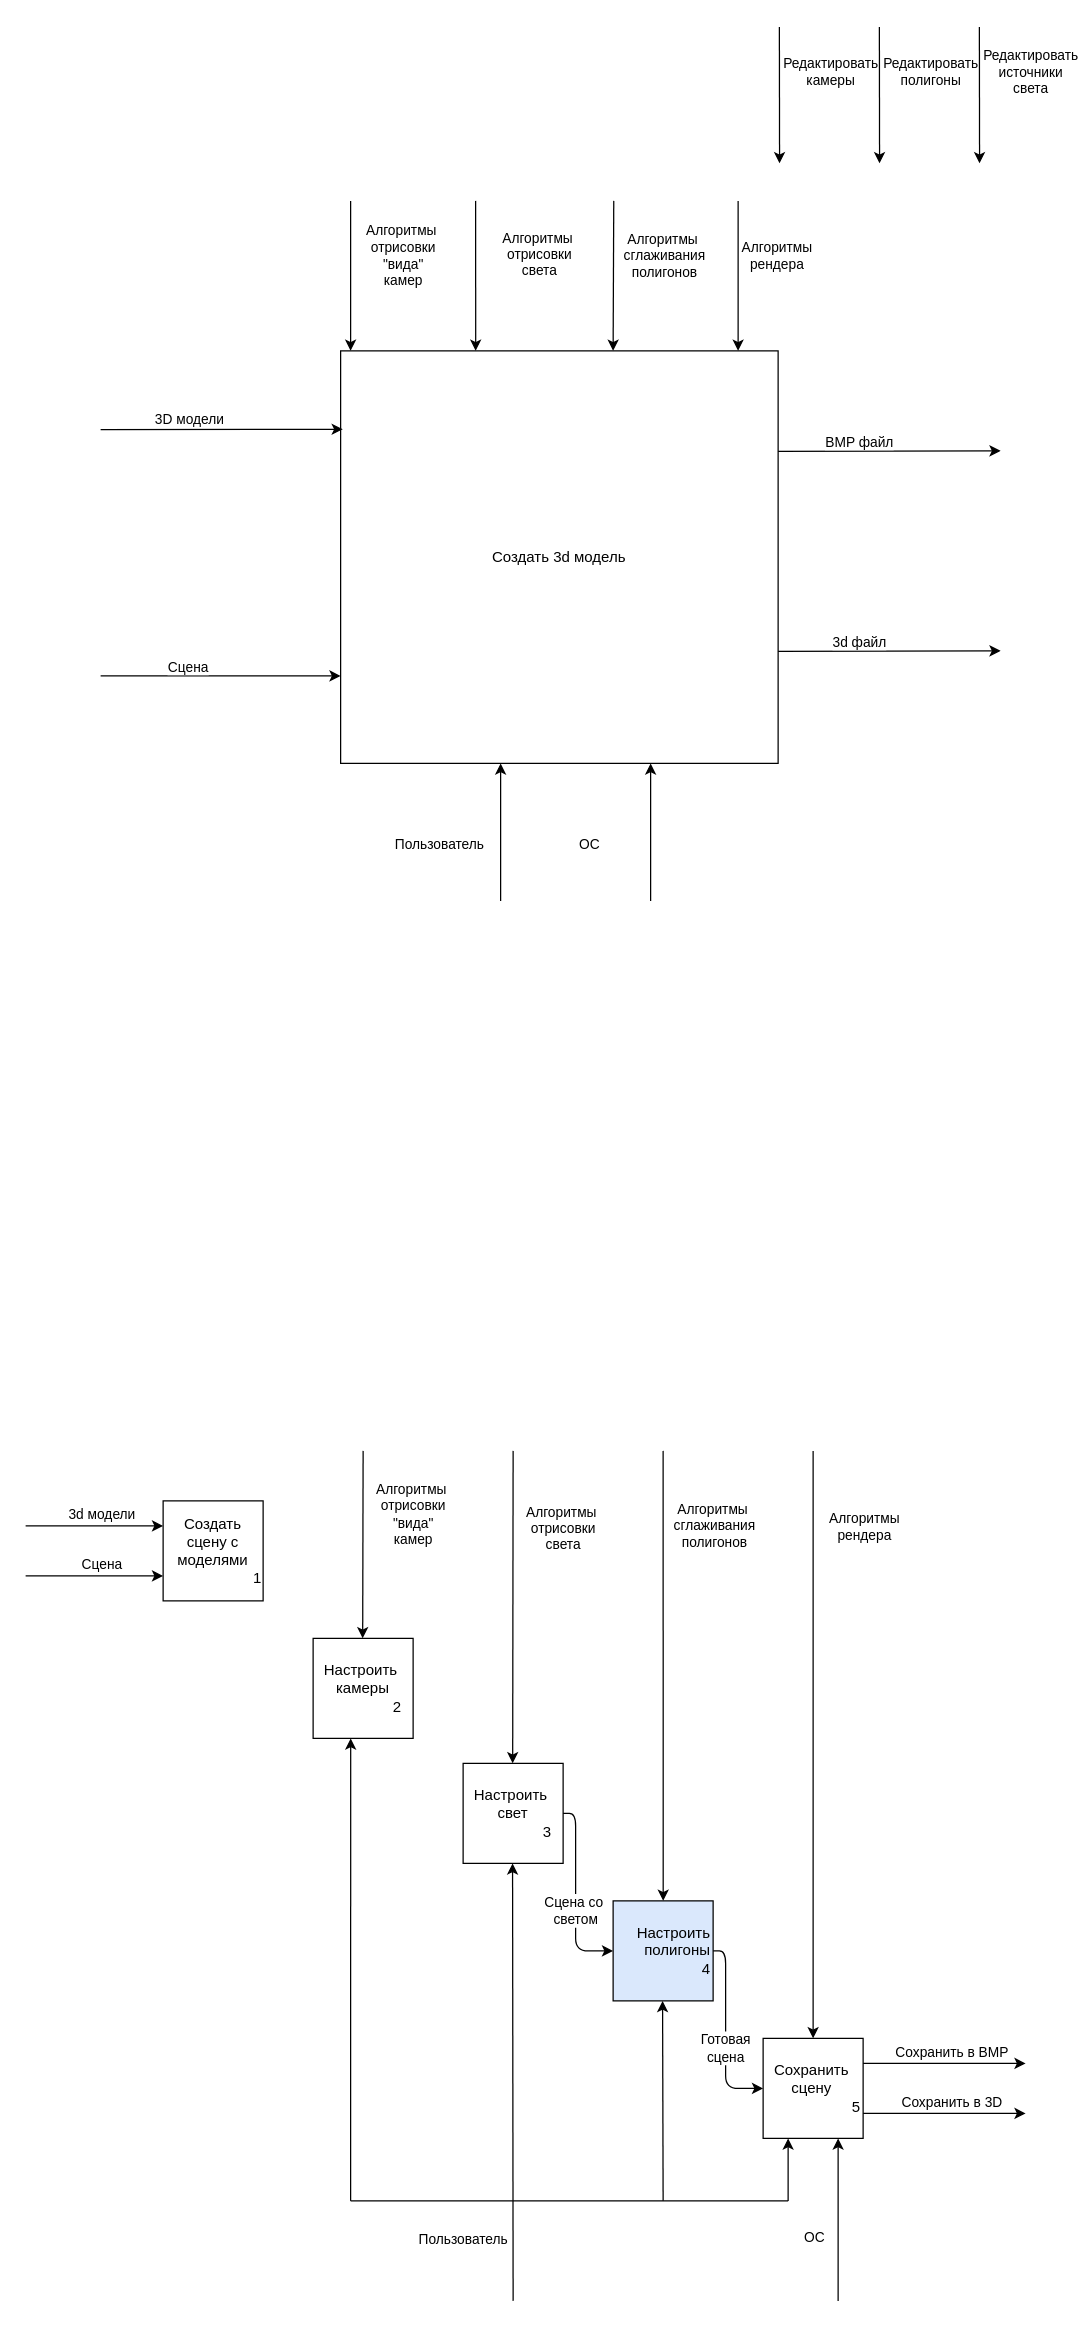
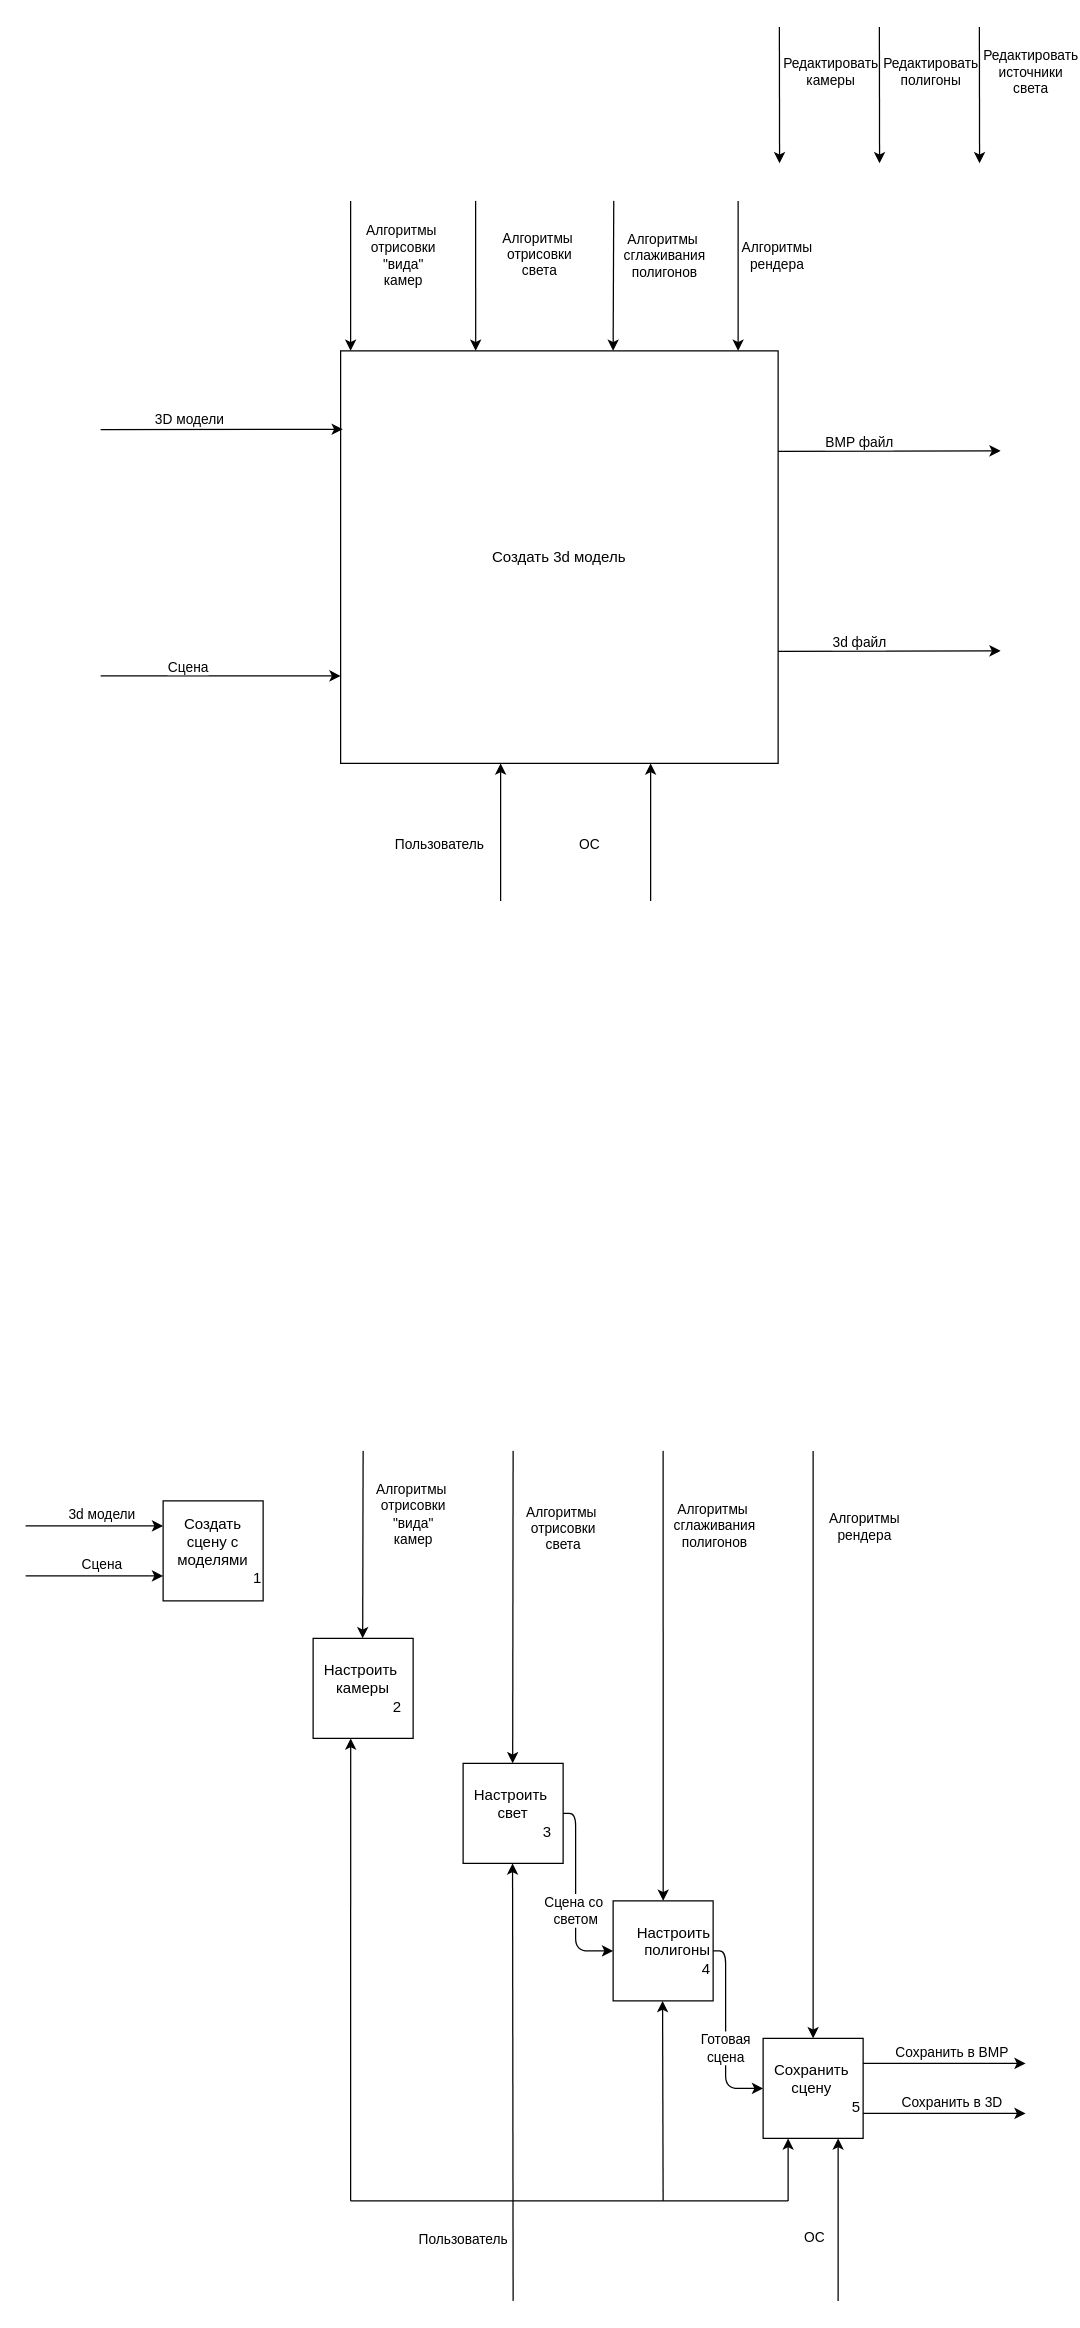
(663, 1951) -> (663, 1951)
